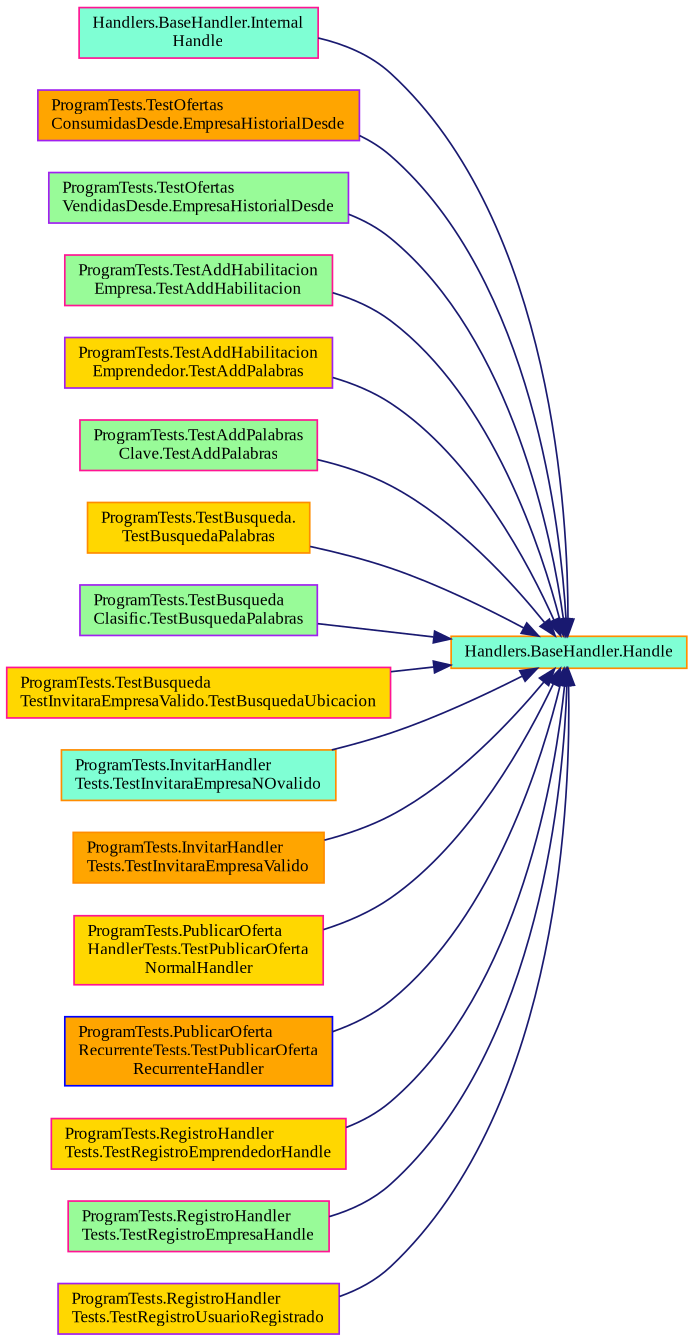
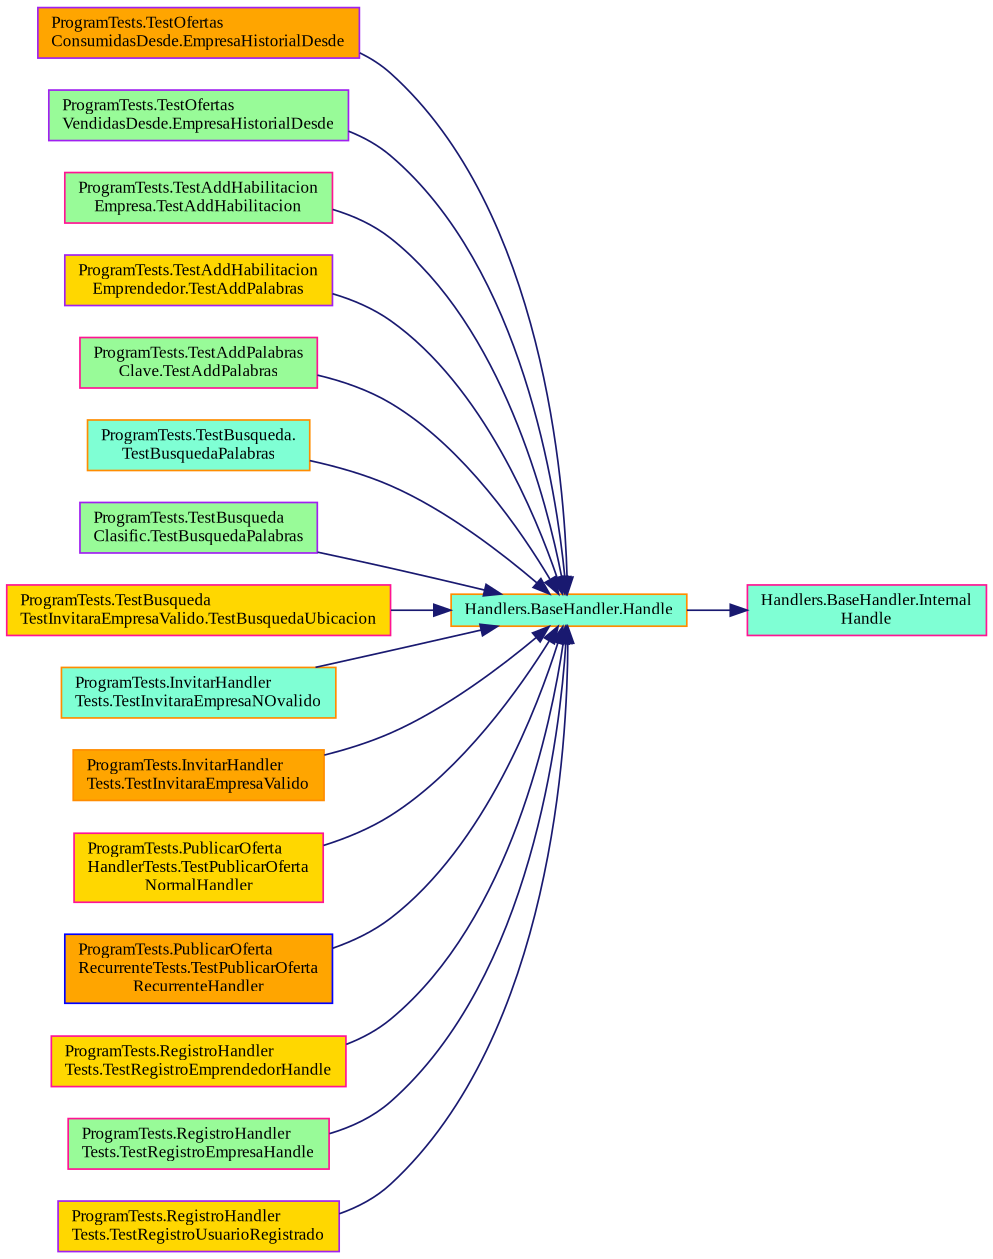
(519, 289) -> (709, 610)
(199, 528) -> (199, 445)
